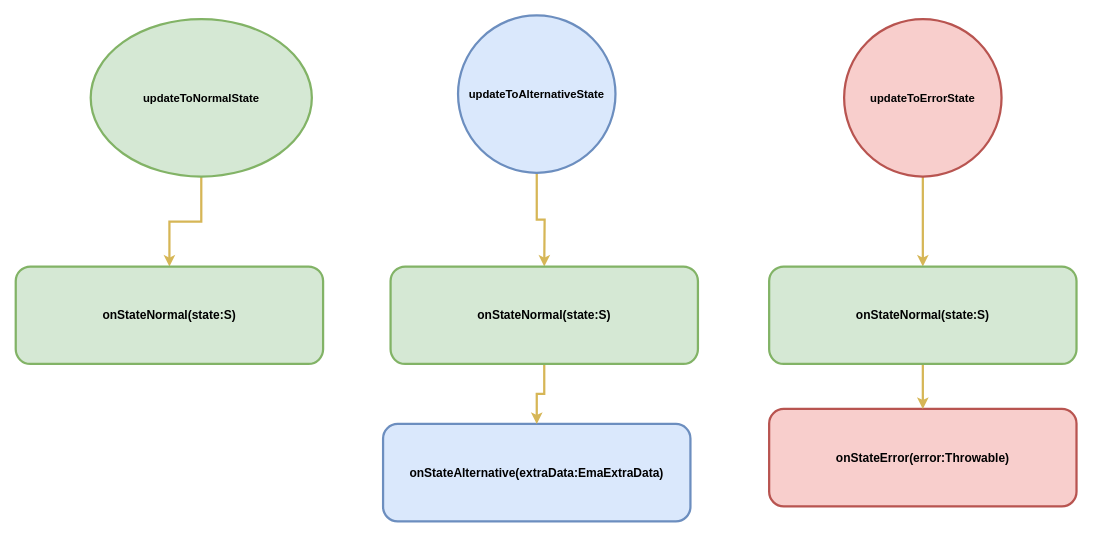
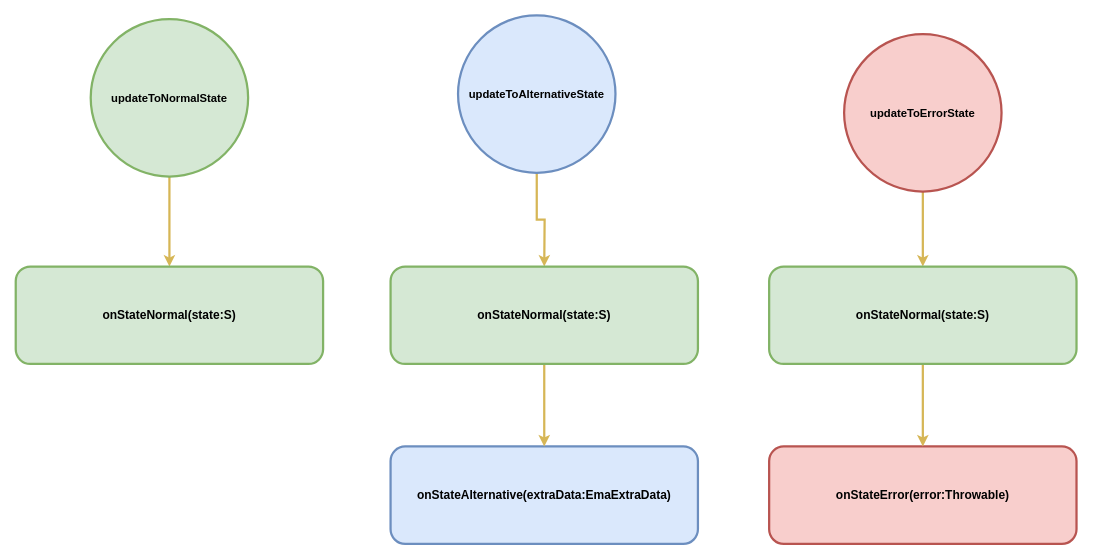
(201, 98) -> (169, 98)
(923, 98) -> (923, 113)
(923, 458) -> (923, 495)
(537, 473) -> (544, 495)
